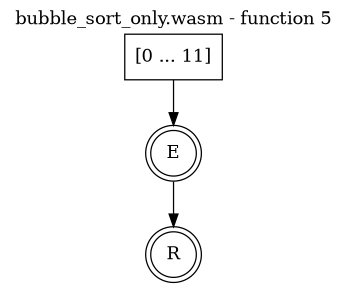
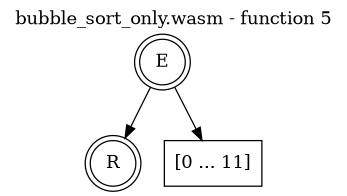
(174, 96) -> (185, 108)
